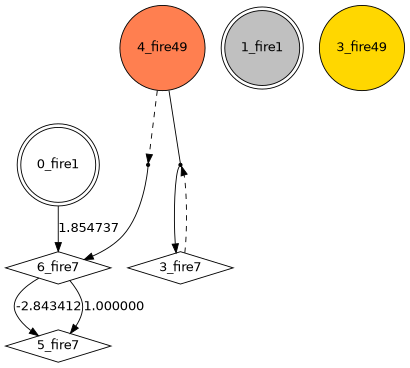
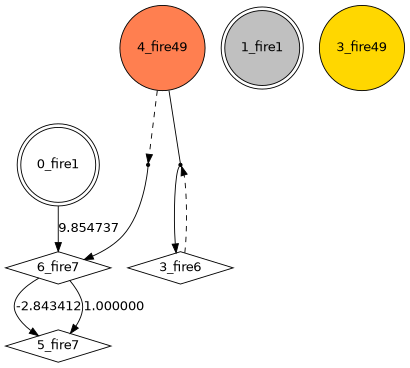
(89, 229) -> (89, 229)
(180, 268) -> (180, 268)
